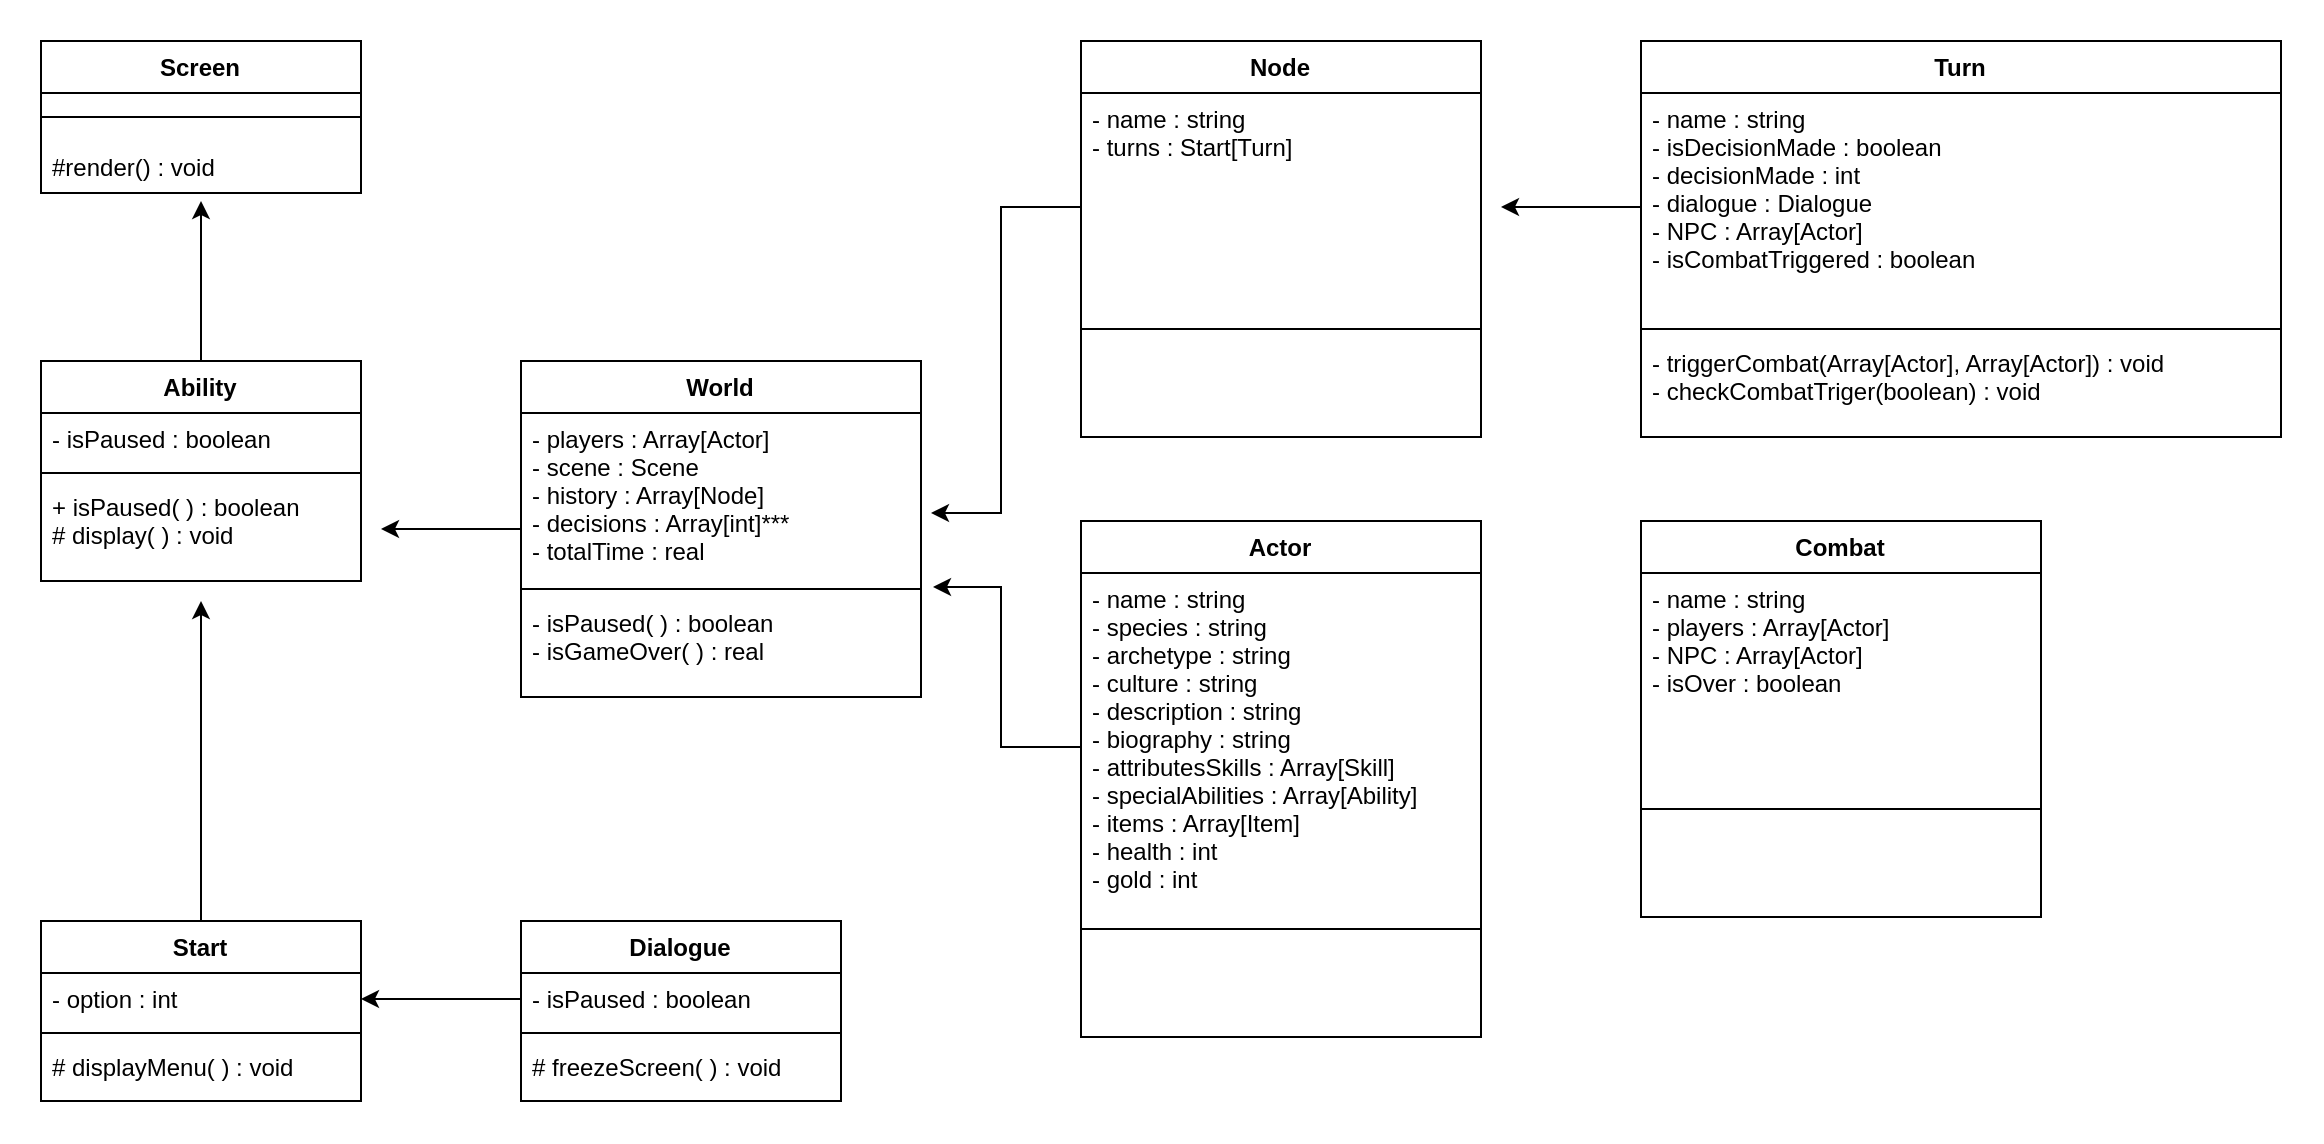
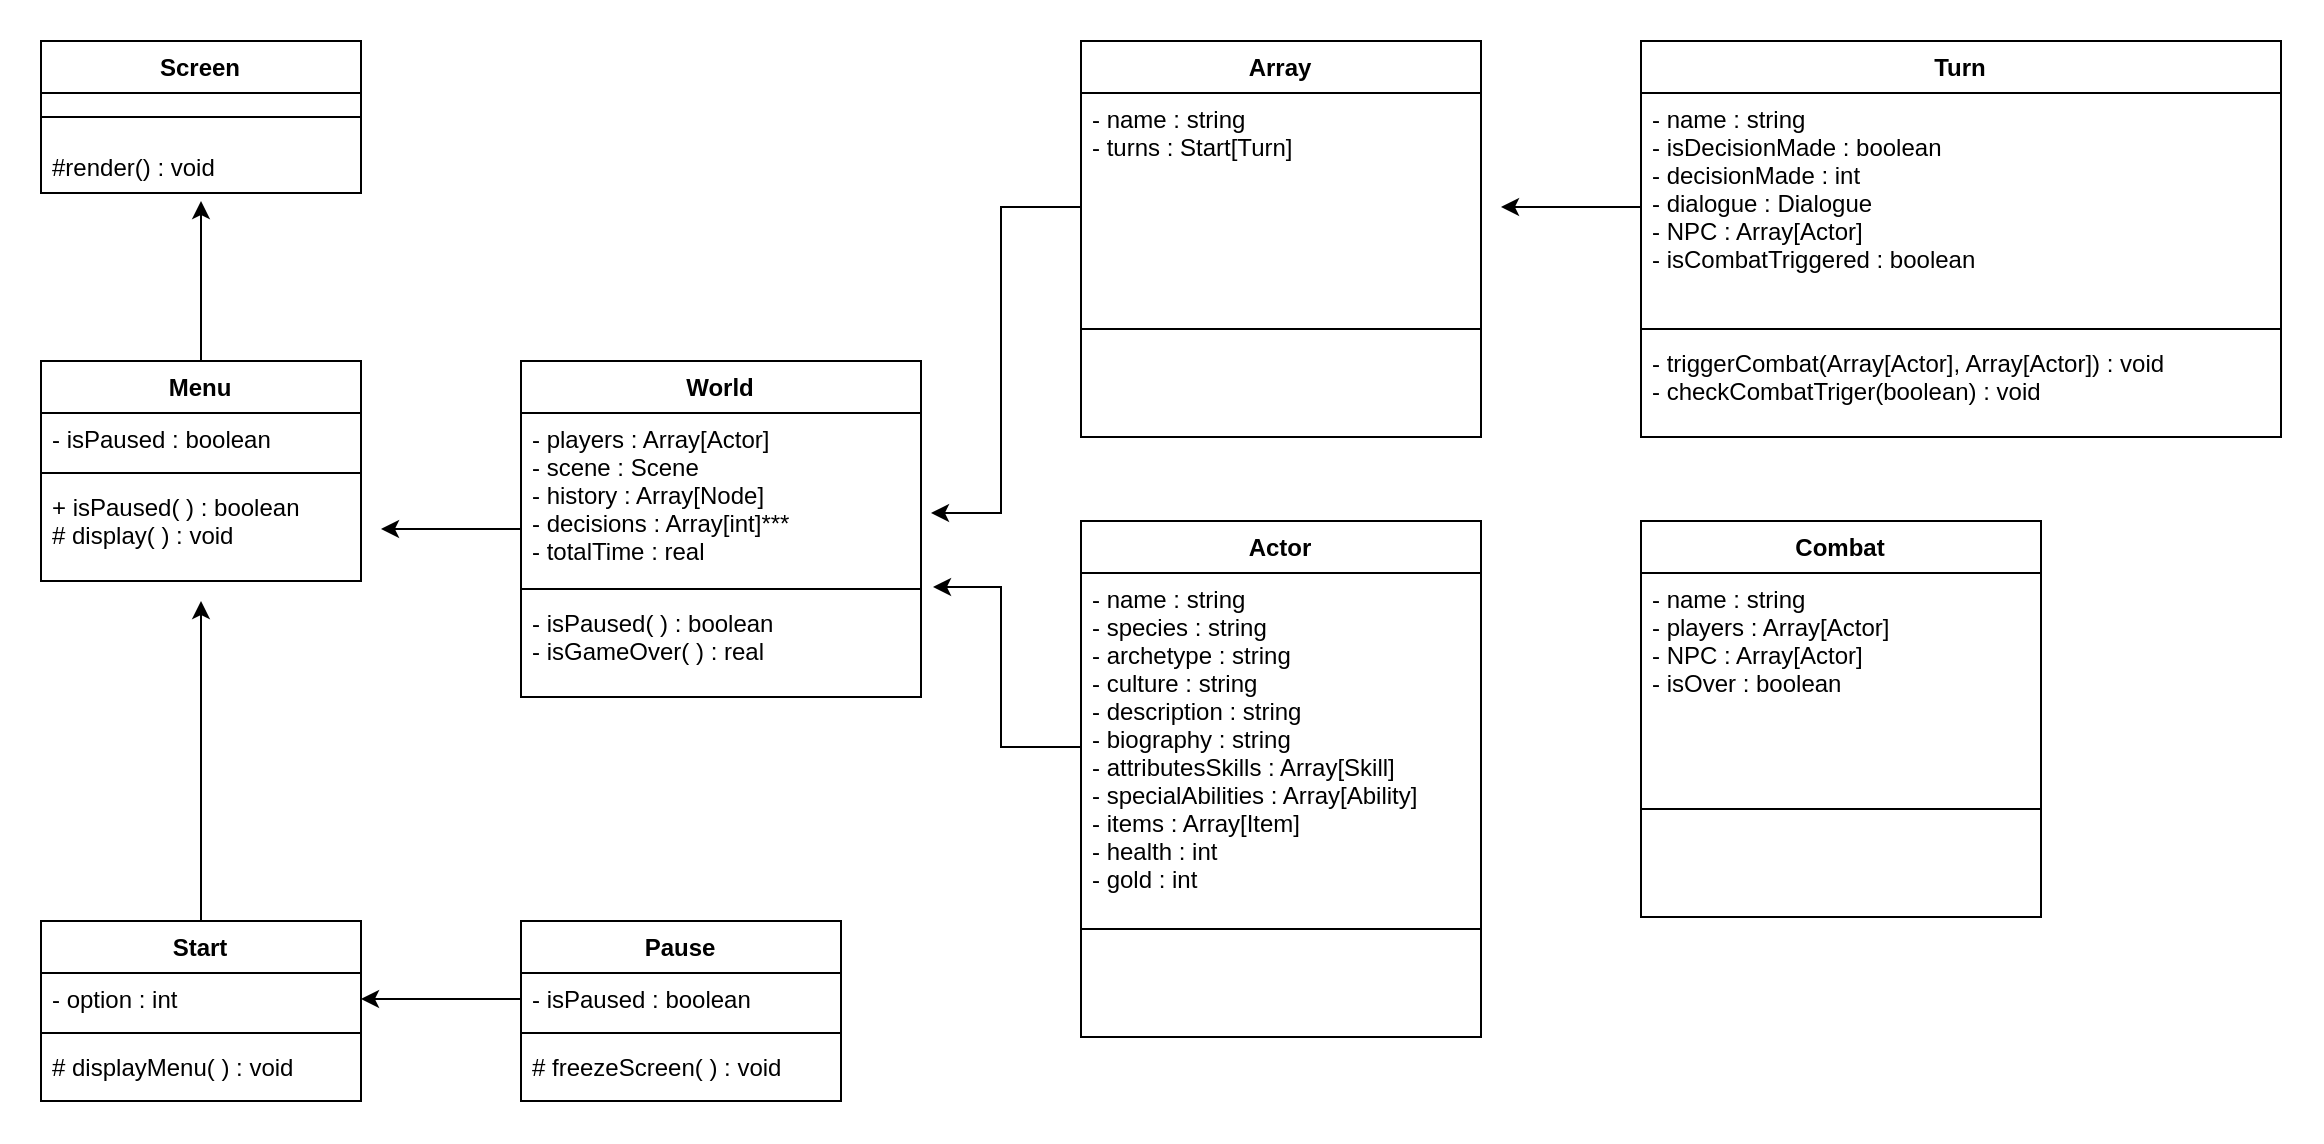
(1280, 68) -> (1280, 68)
(200, 388) -> (200, 388)
(680, 948) -> (680, 948)
